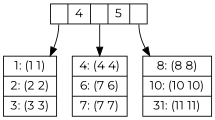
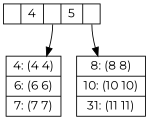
(30, 86) -> none
(100, 86) -> (34, 86)
